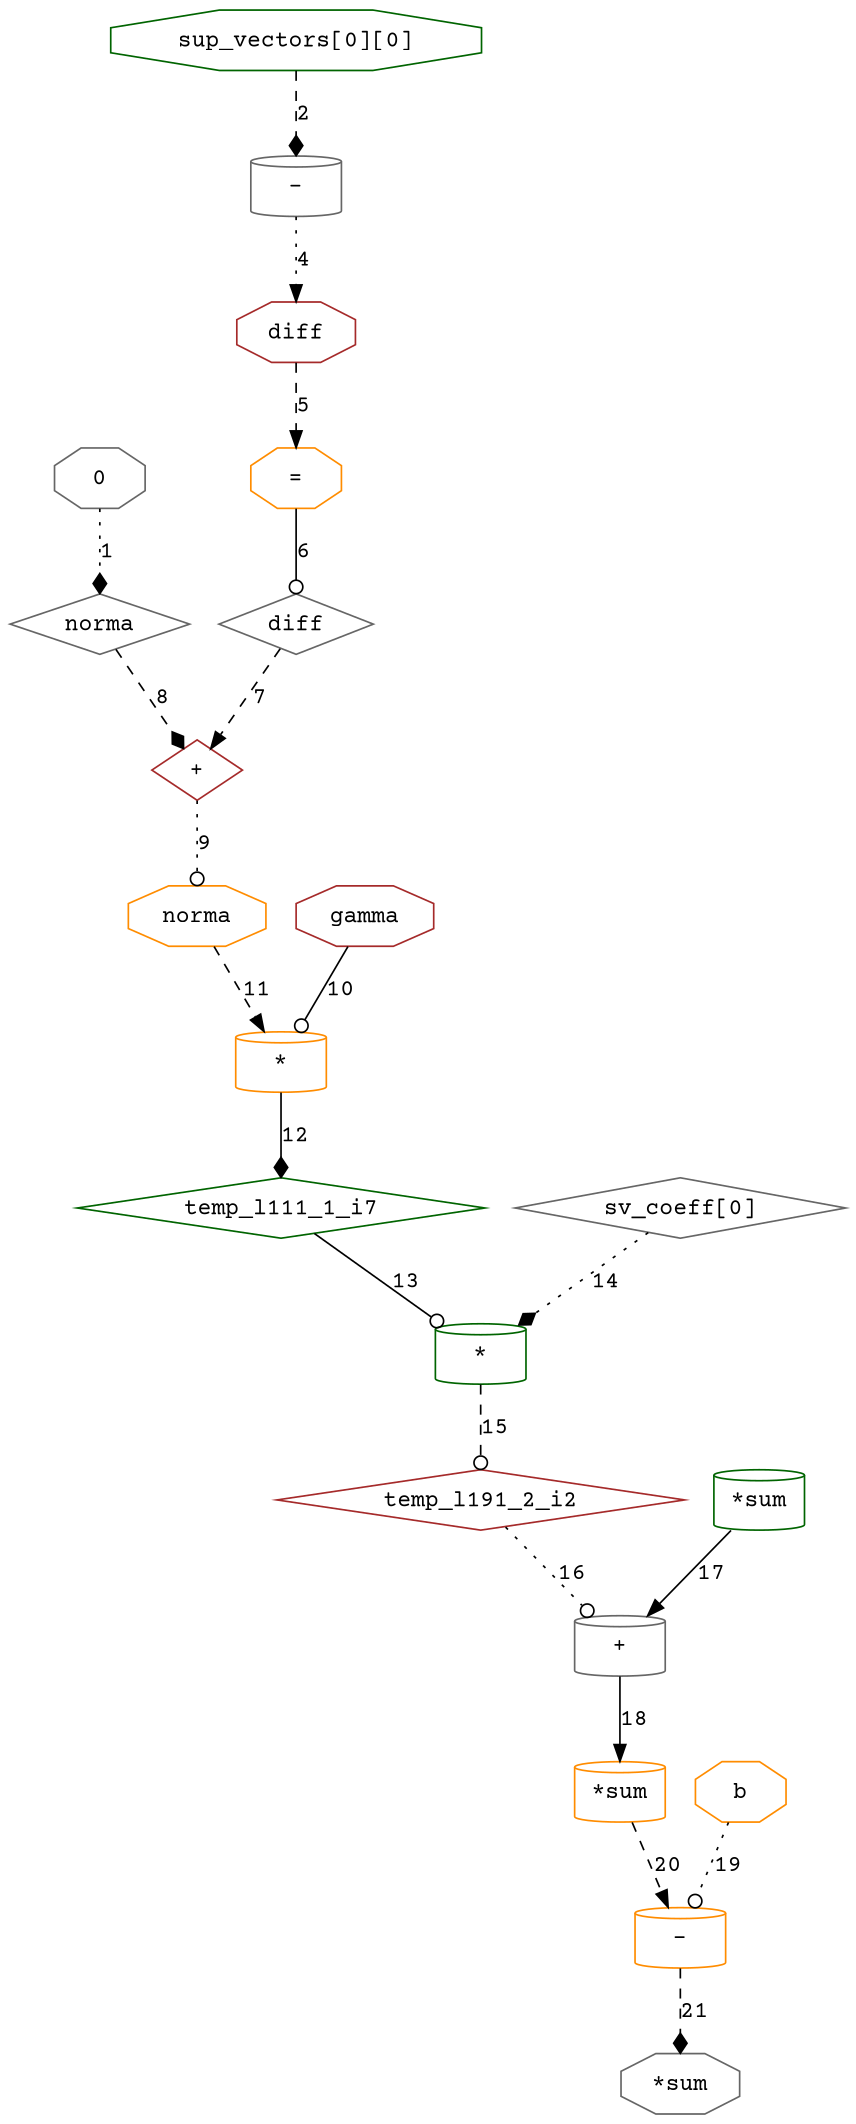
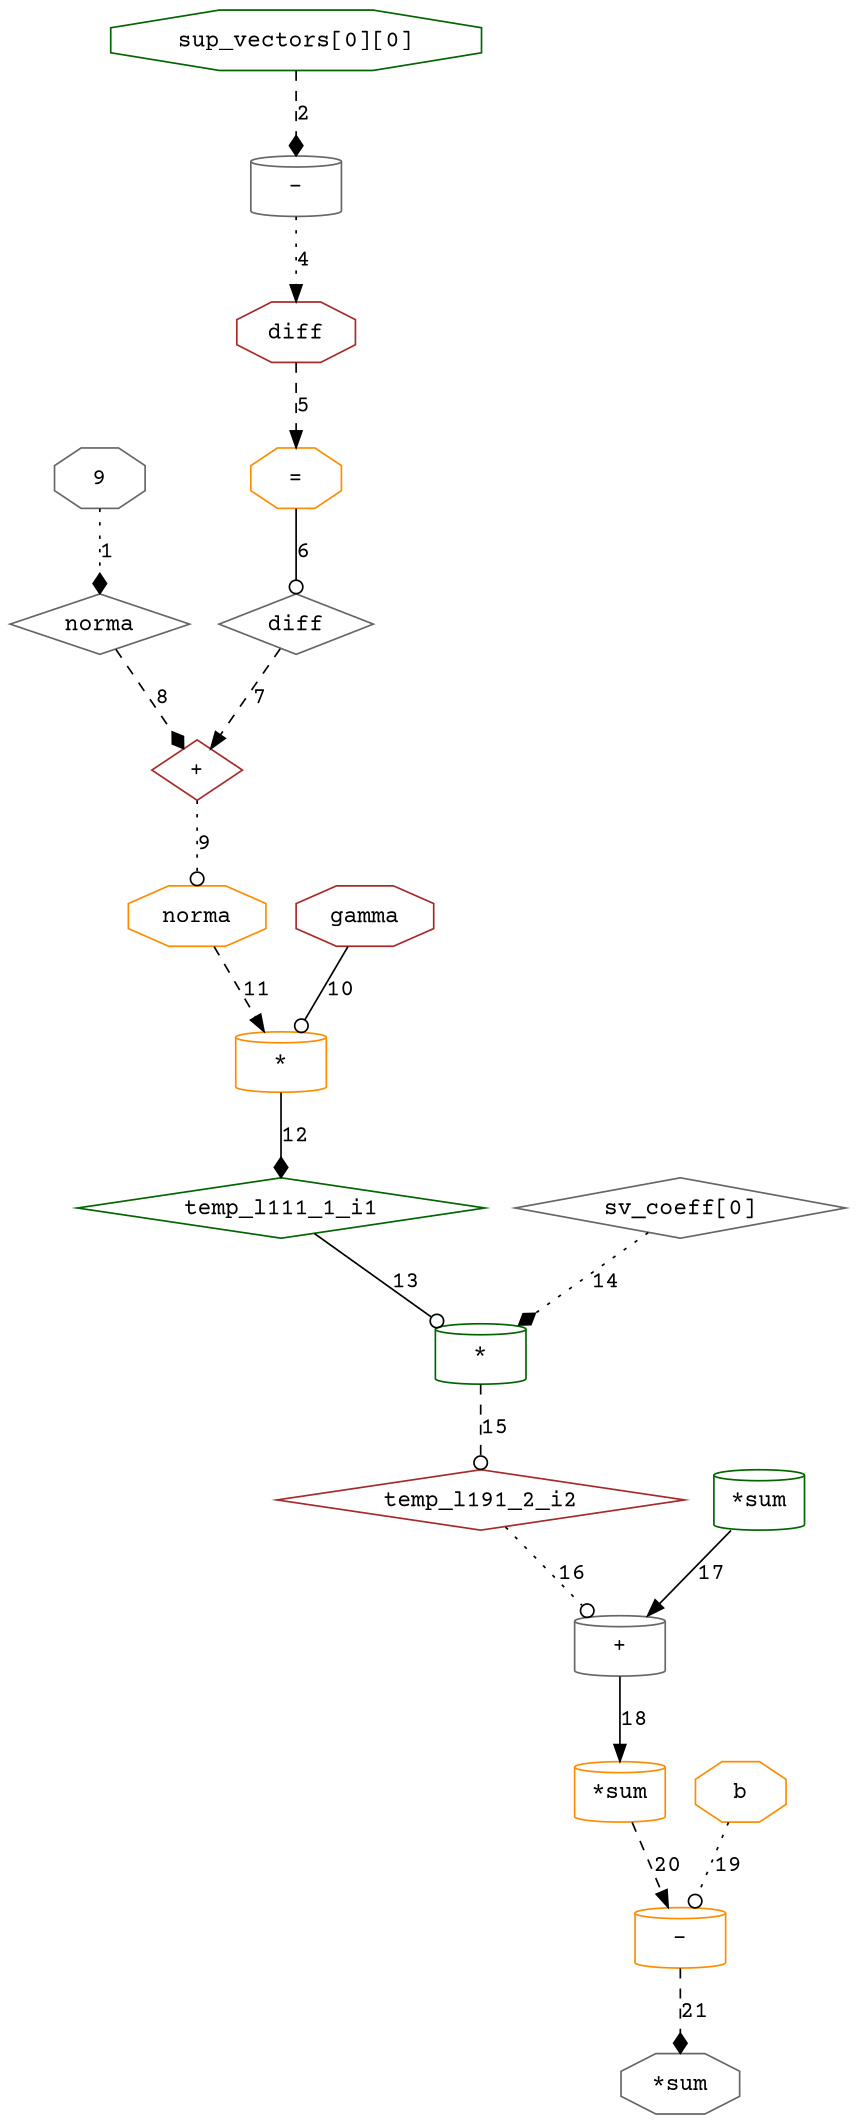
(100, 478) -> (100, 478)
(281, 1208) -> (281, 1208)
